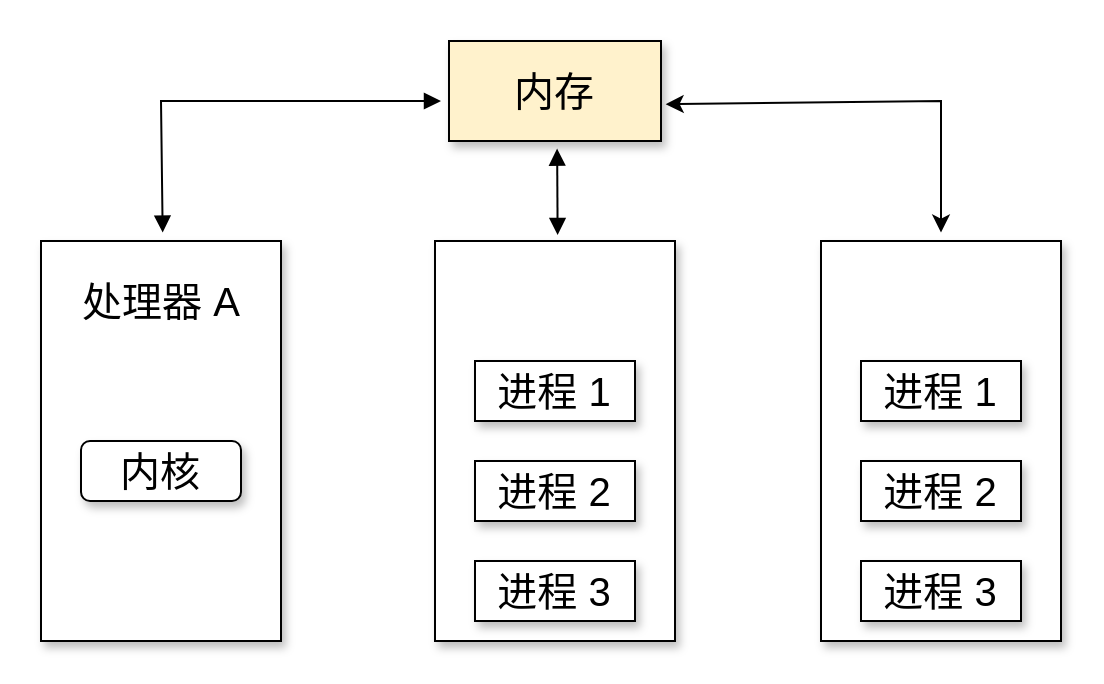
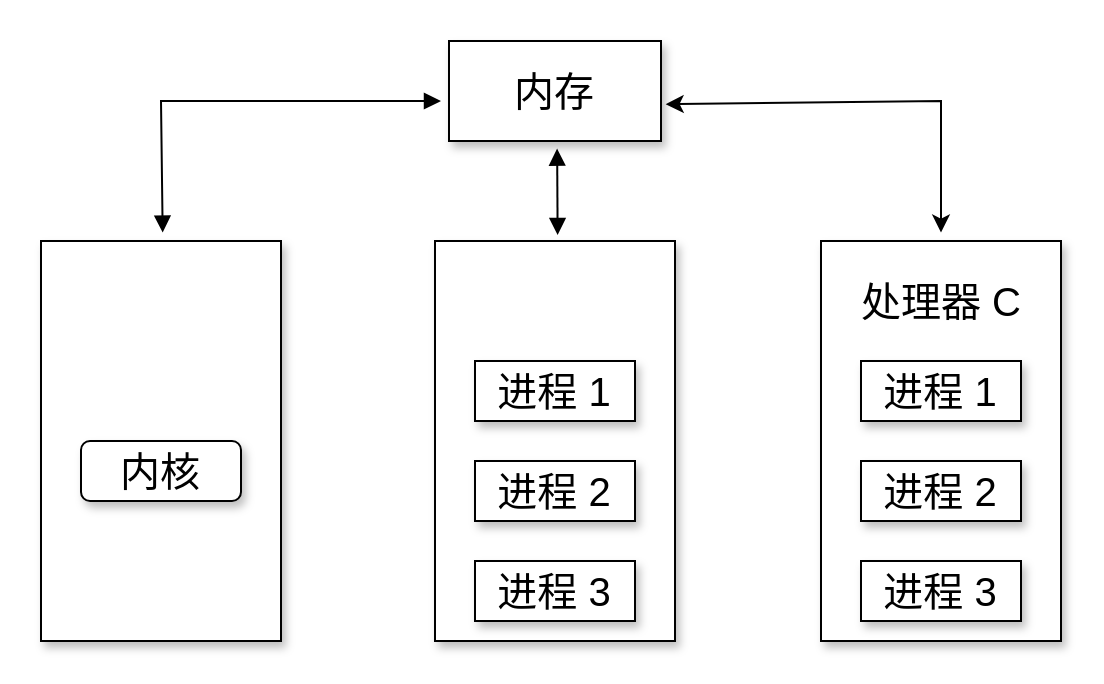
(555, 91) -> (555, 91)
(161, 301) -> none
none -> (941, 301)
